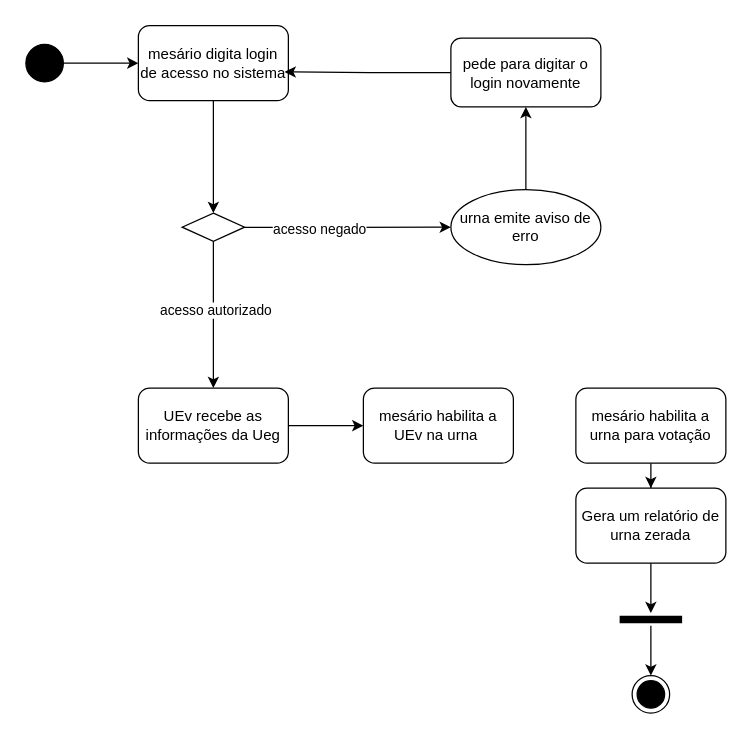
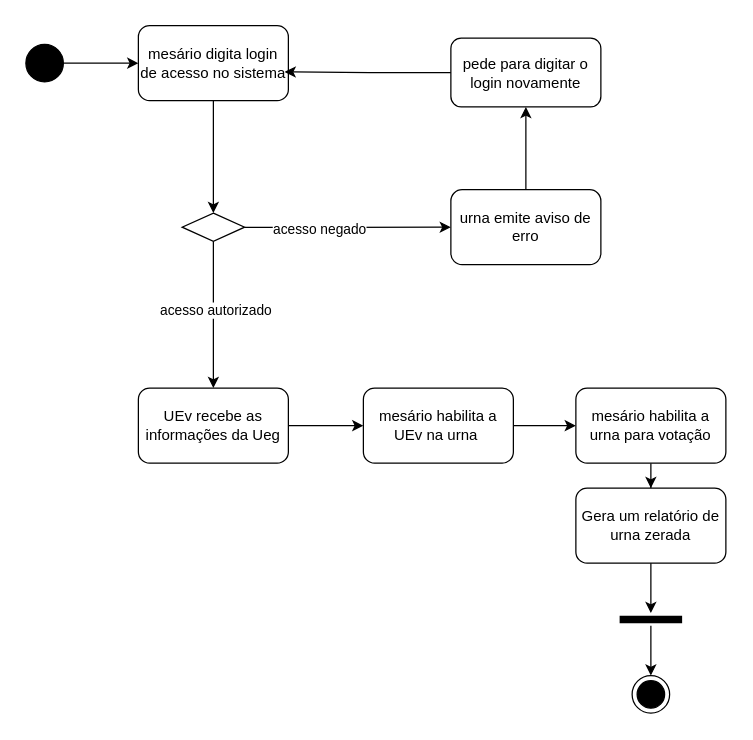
(526, 227) -> (526, 227)
none -> (540, 426)
